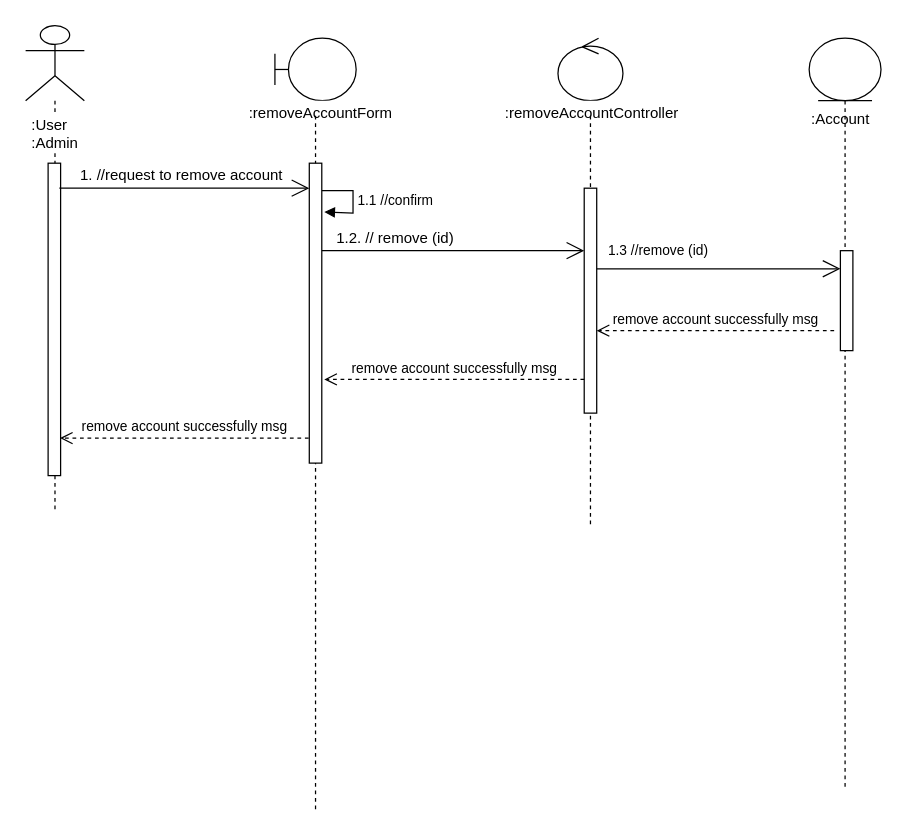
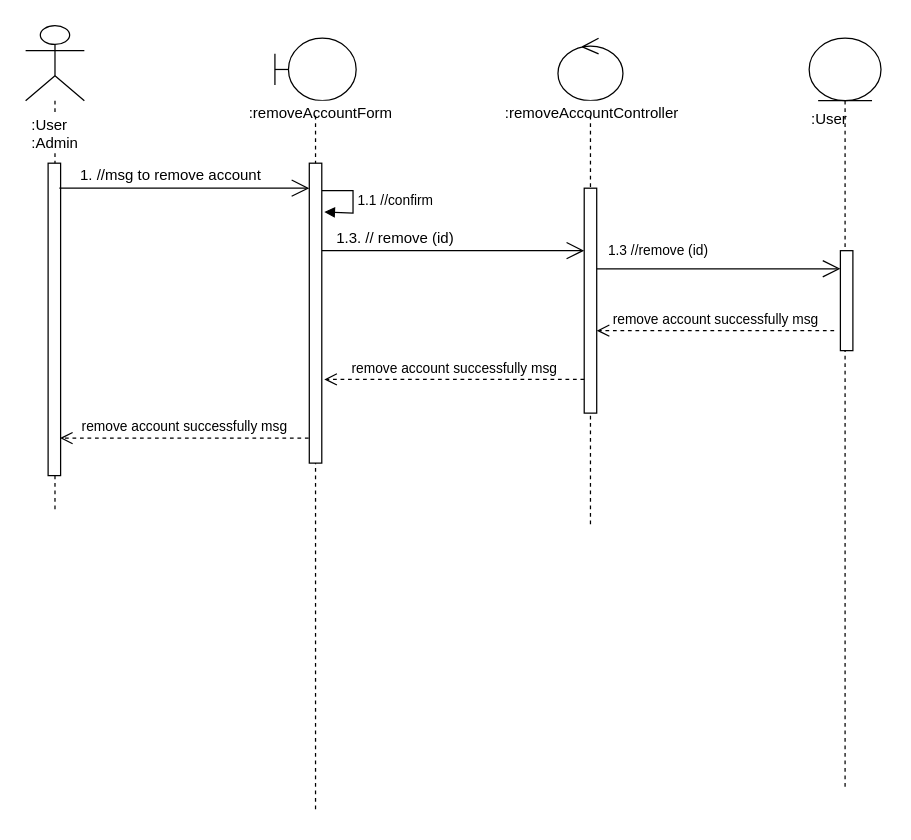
(844, 120) -> (831, 120)
(197, 176) -> (180, 176)
(405, 238) -> (405, 238)
